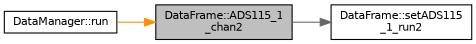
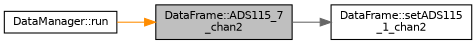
(224, 22) -> (224, 22)
(401, 22) -> (401, 22)
